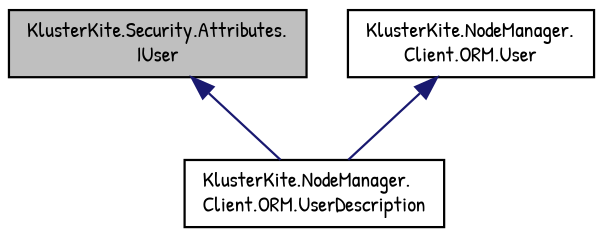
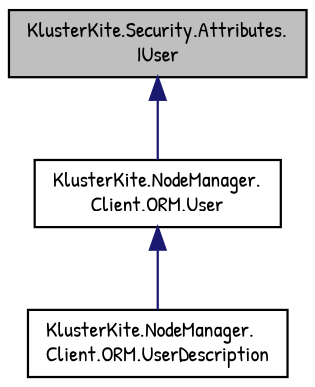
(245, 127) -> (158, 130)
